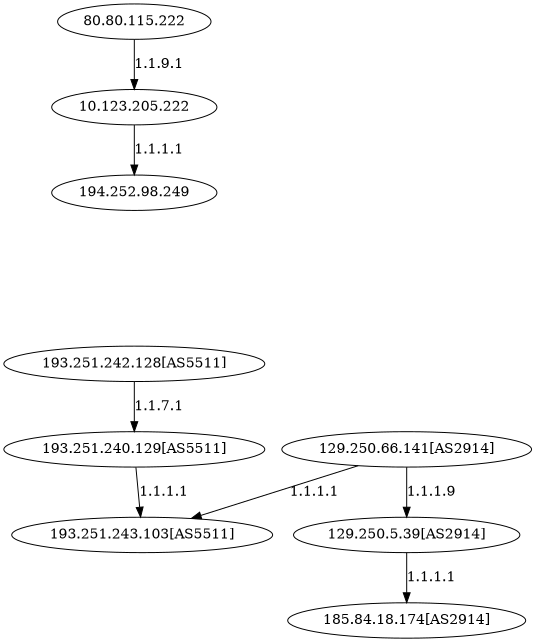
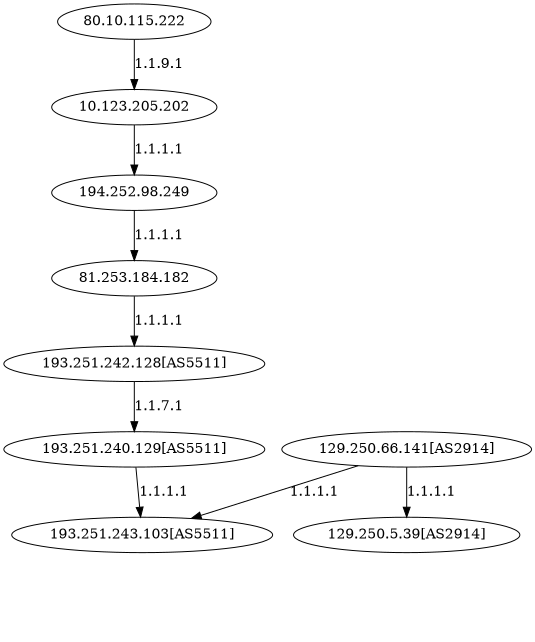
(134, 22) -> (134, 22)
(134, 107) -> (134, 107)
none -> (134, 278)
(431, 492) -> (431, 492)
(407, 620) -> none
